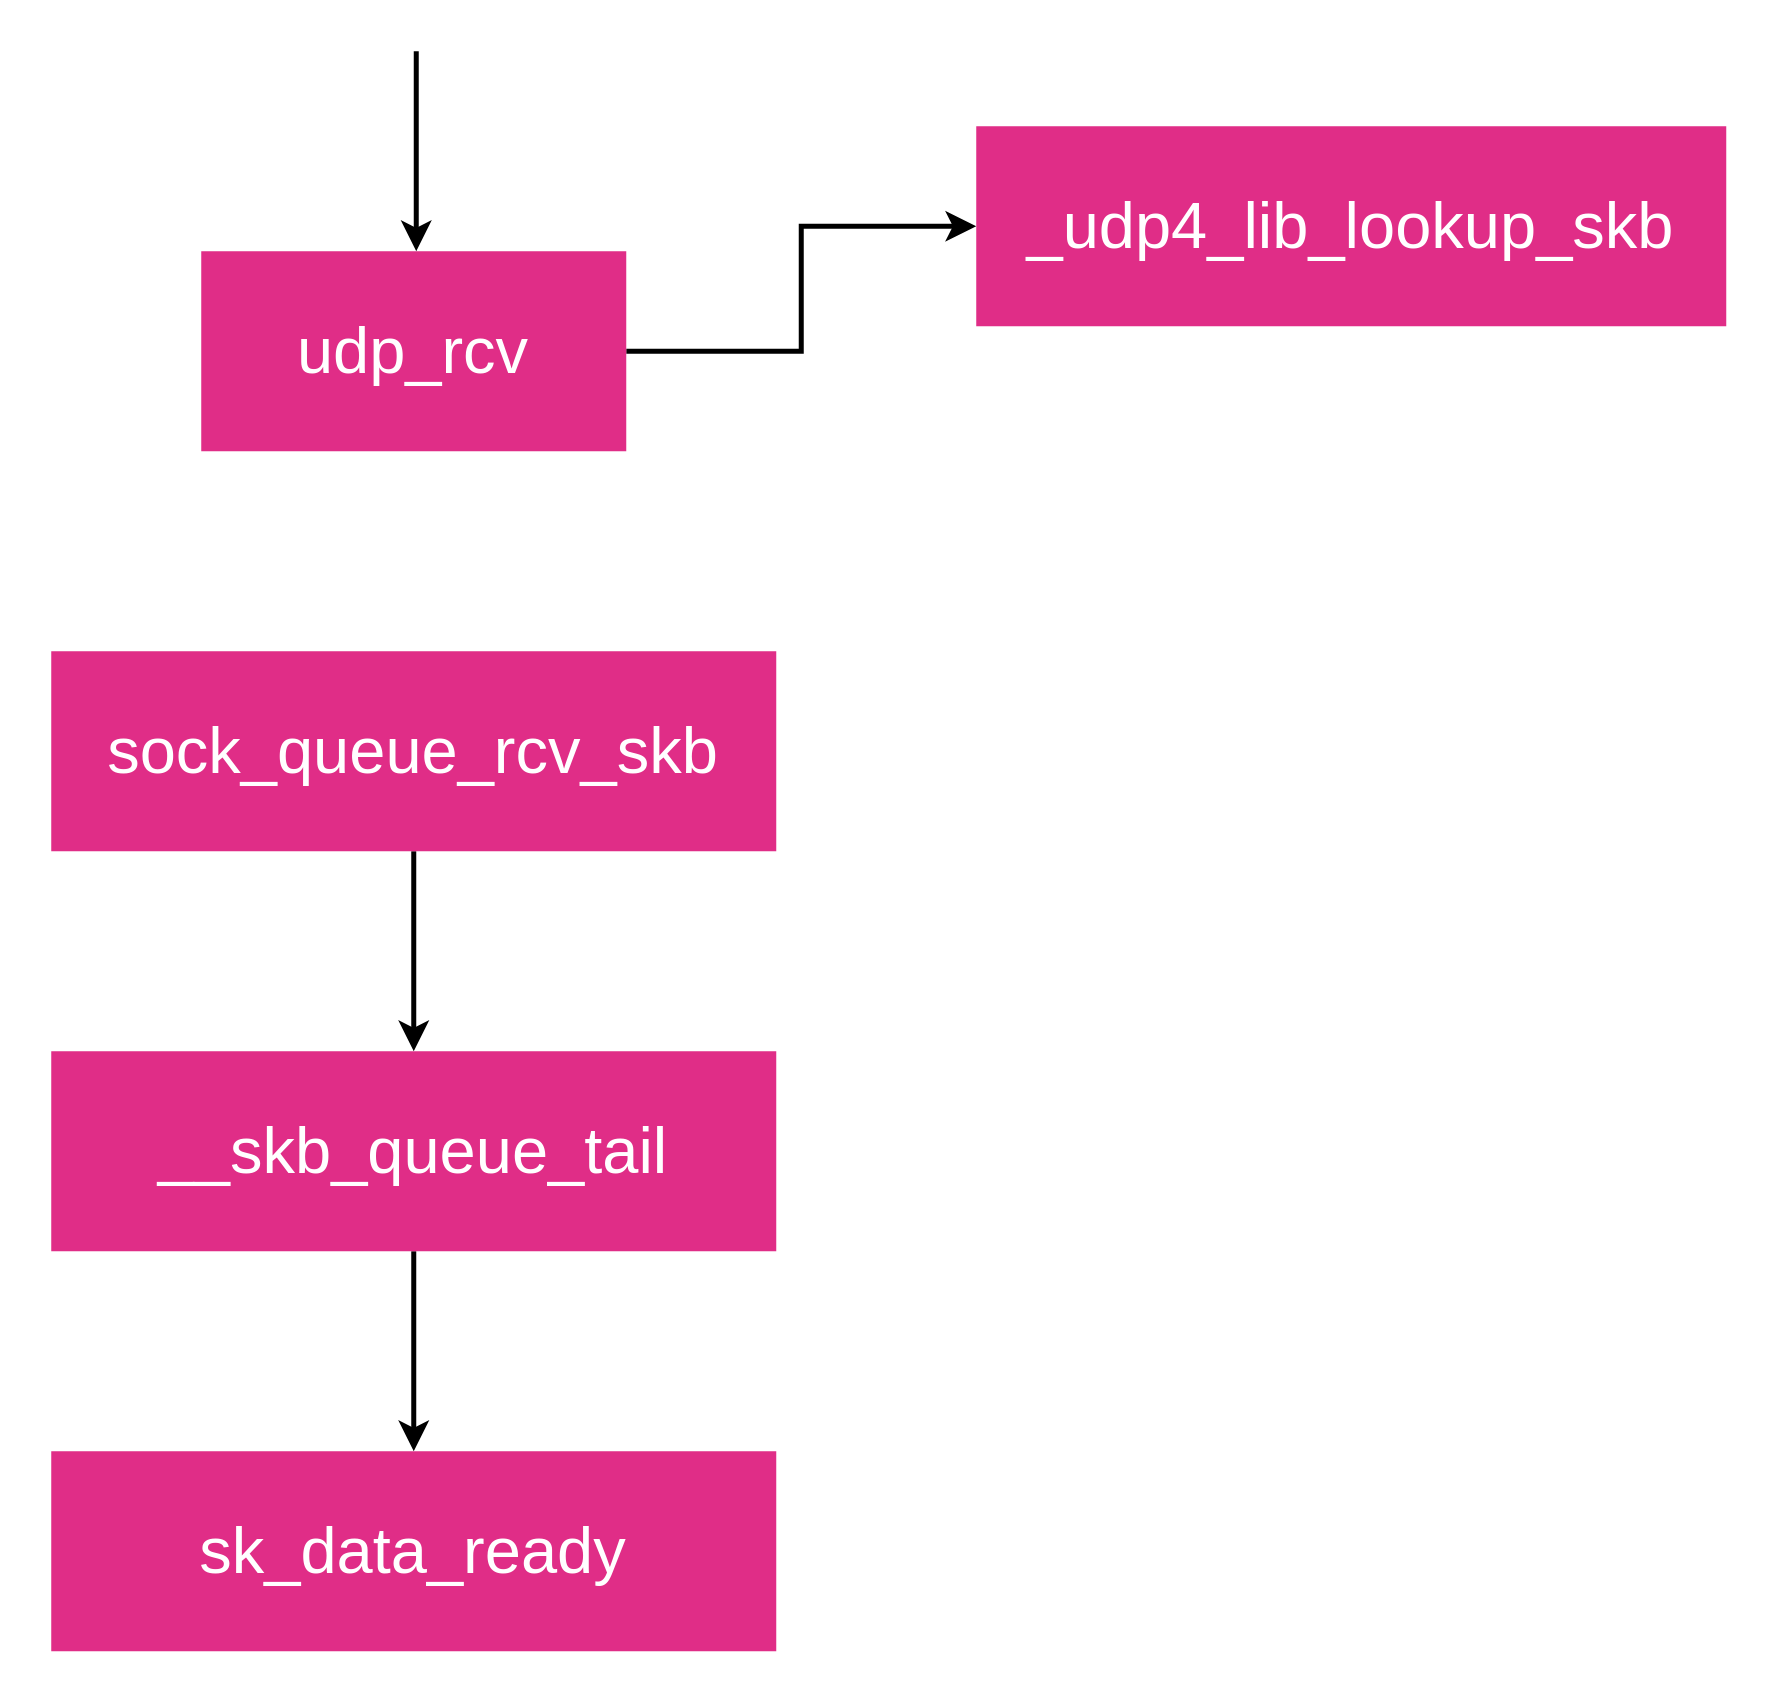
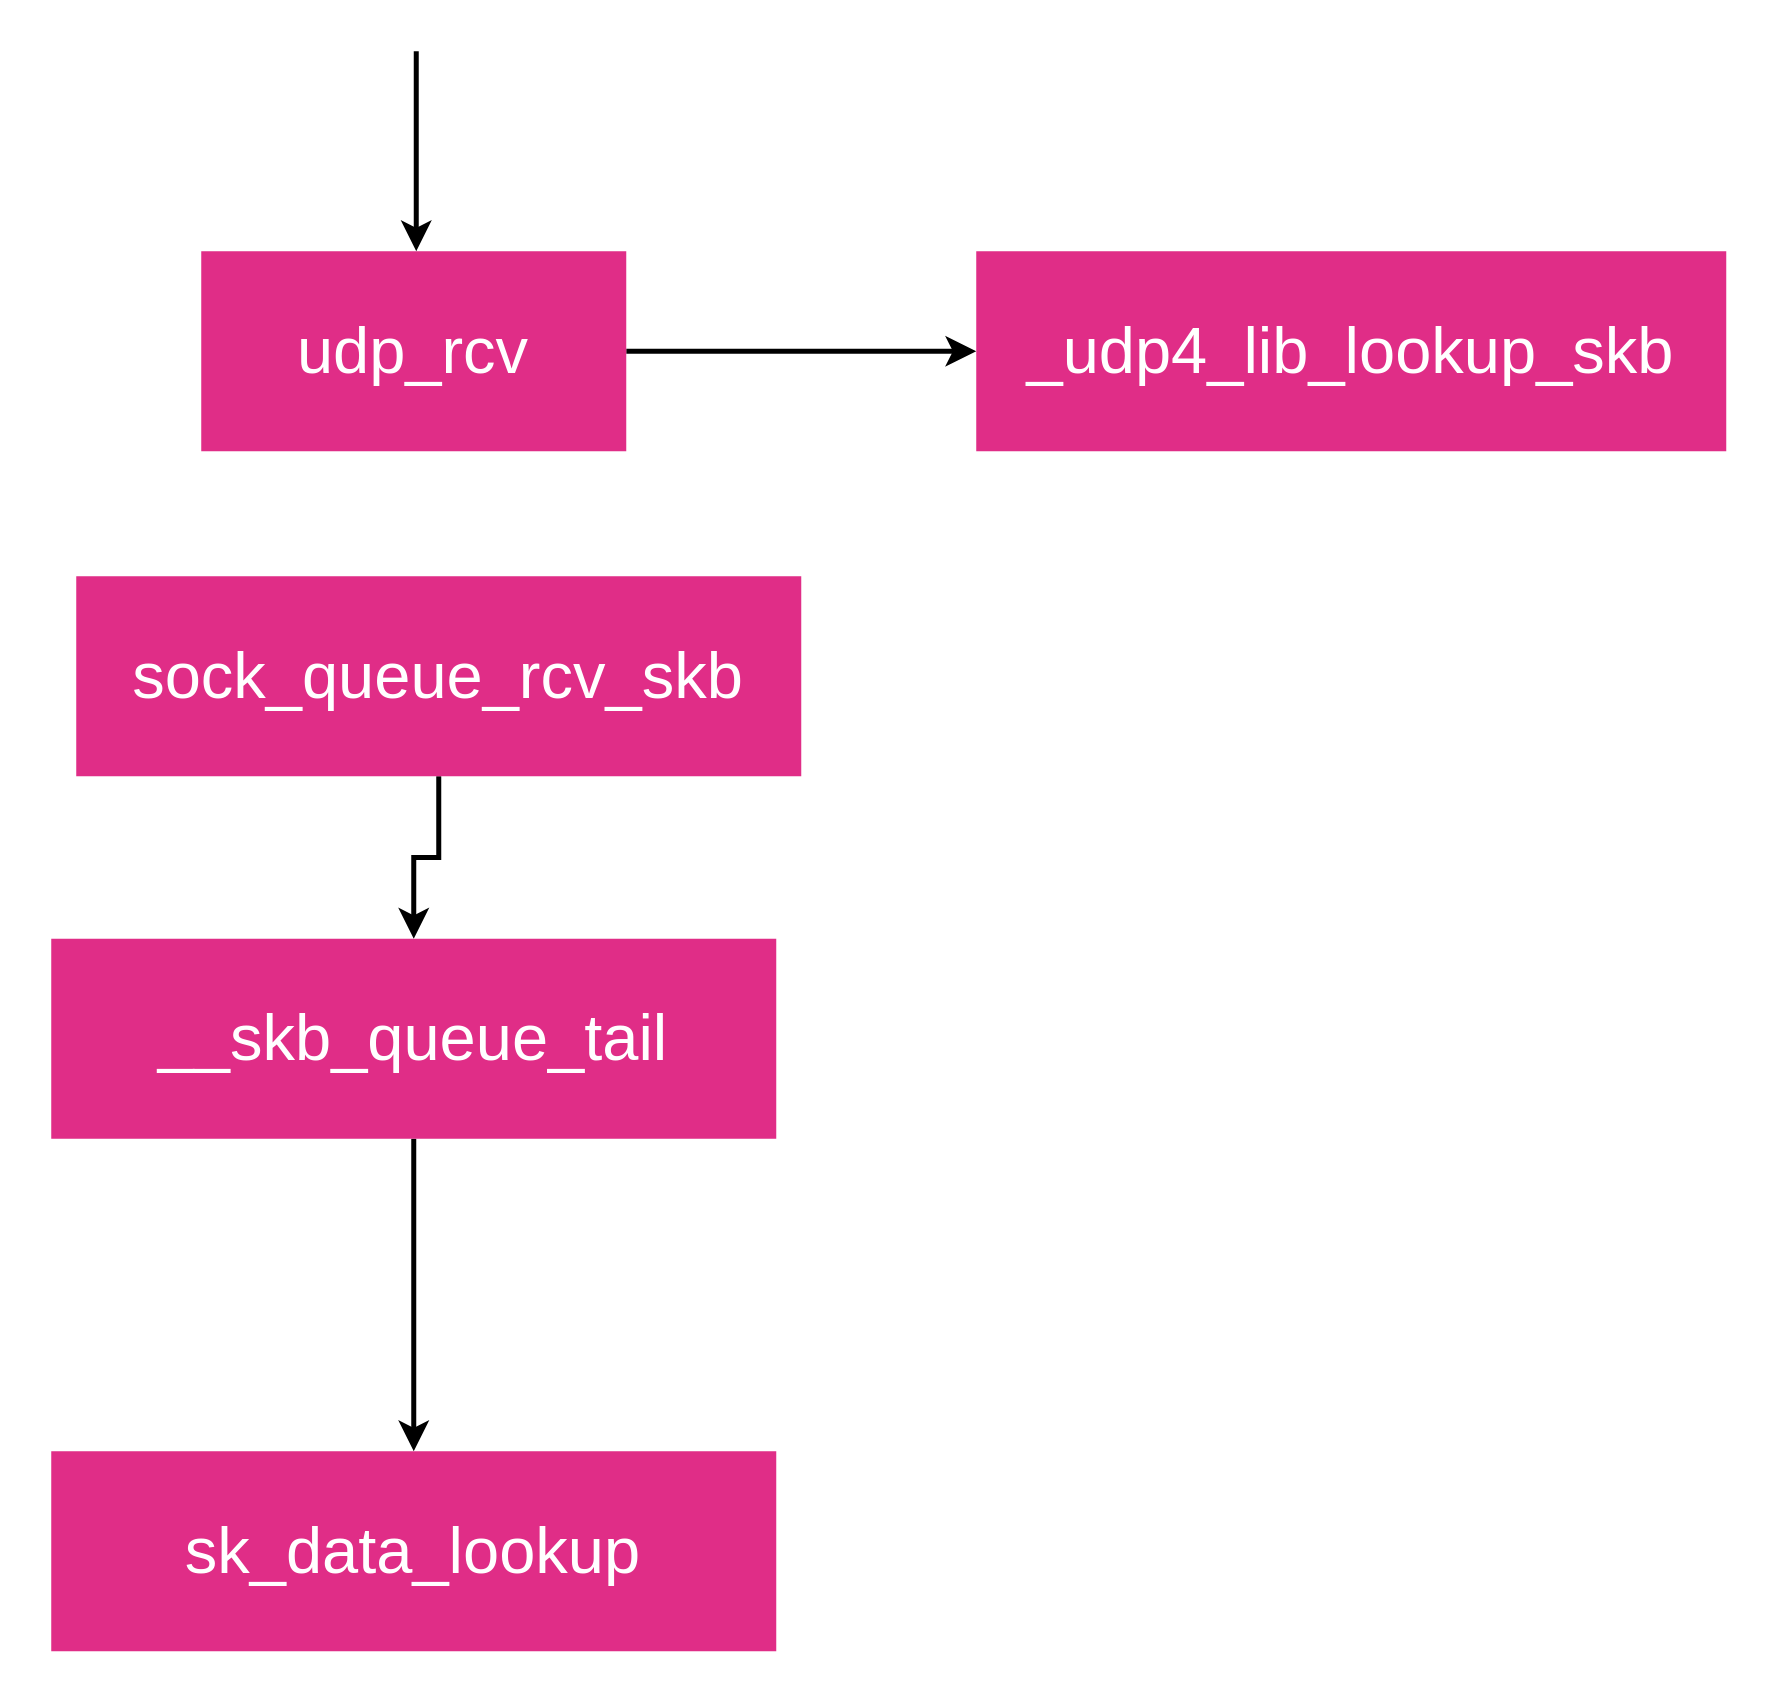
(1351, 226) -> (1351, 351)
(414, 751) -> (439, 676)
(414, 1151) -> (414, 1039)
(414, 1551) -> (414, 1551)
